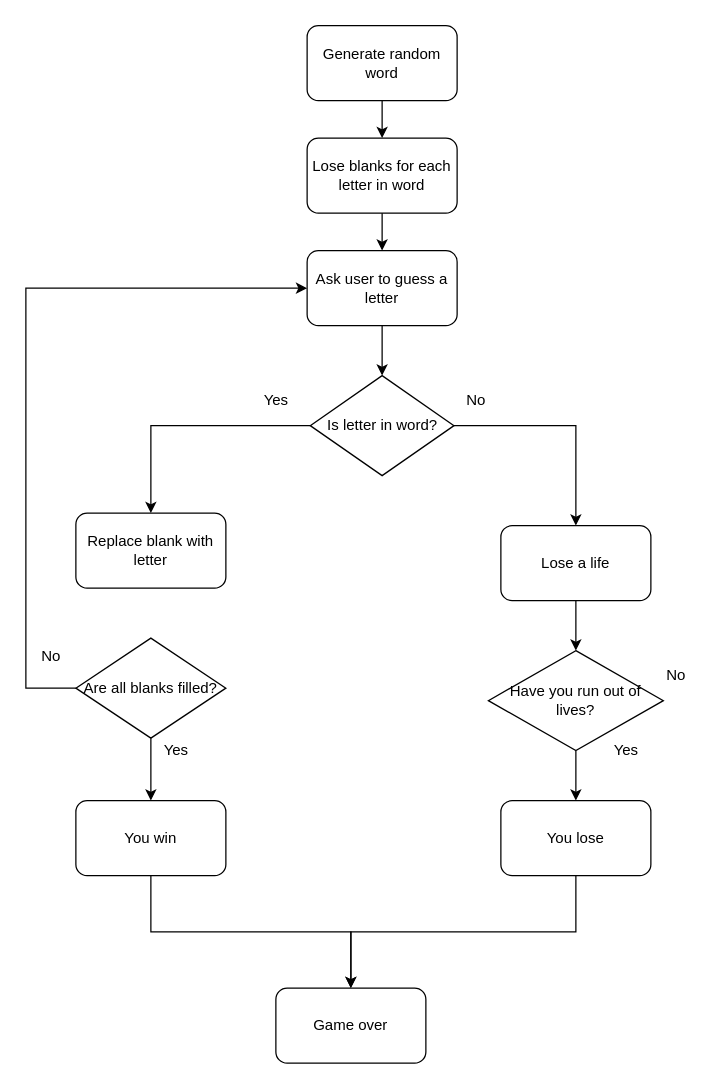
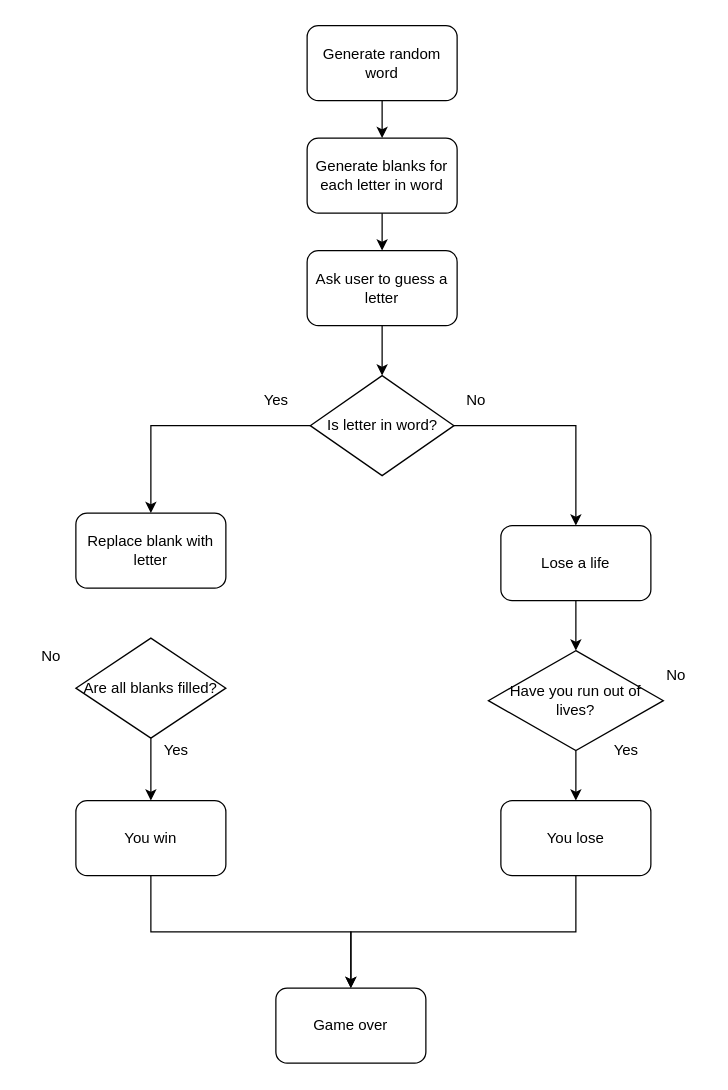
(382, 176) -> (382, 176)
(26, 377) -> none
